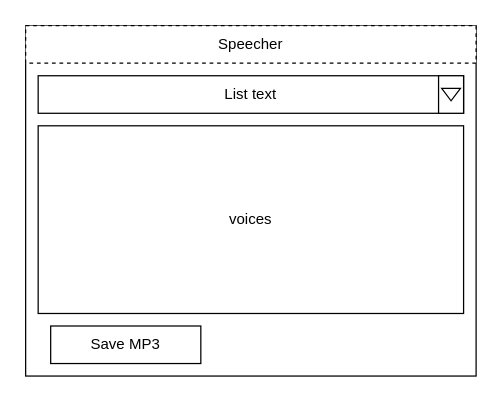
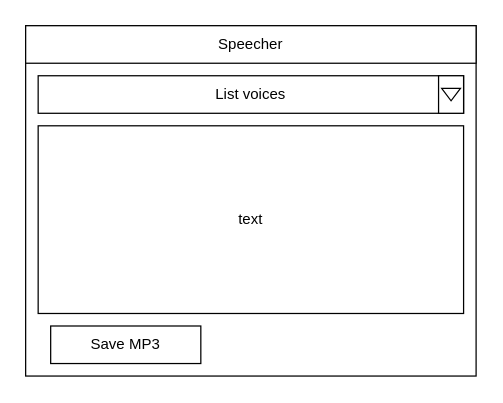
(251, 44) -> (251, 44)
(251, 94) -> (251, 94)
(251, 219) -> (251, 219)
